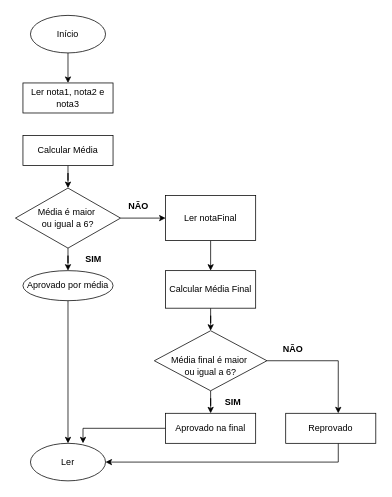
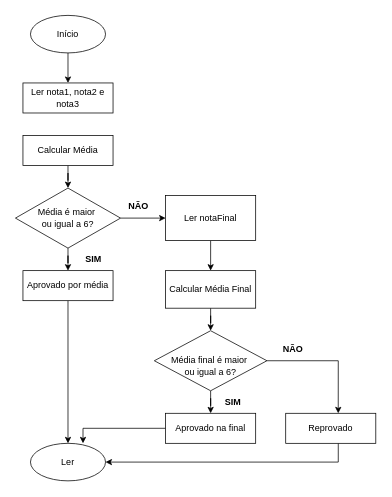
(68, 285) -> (68, 285)
